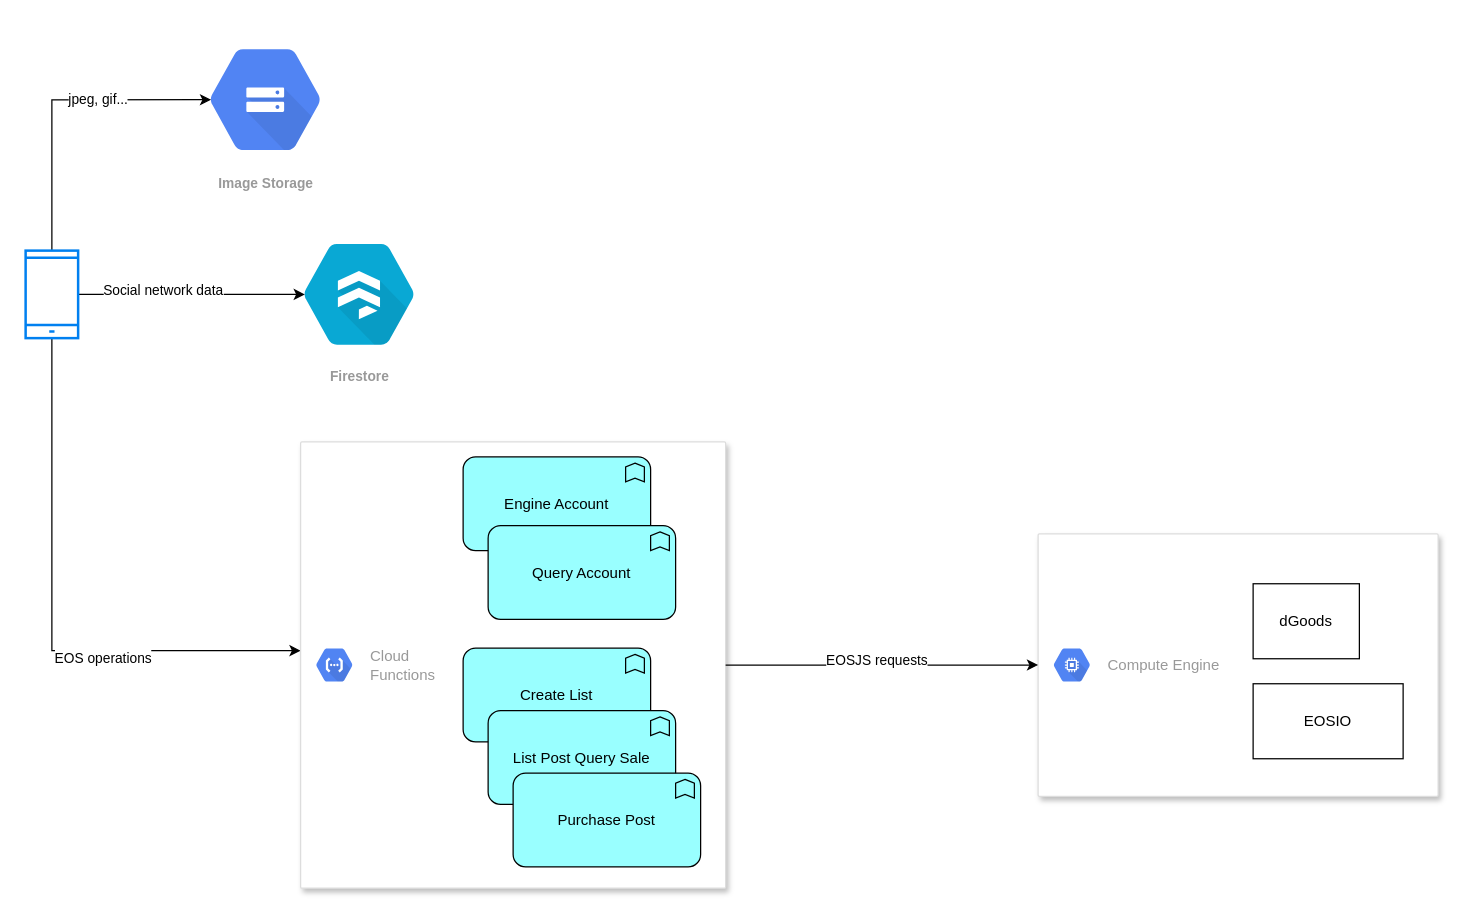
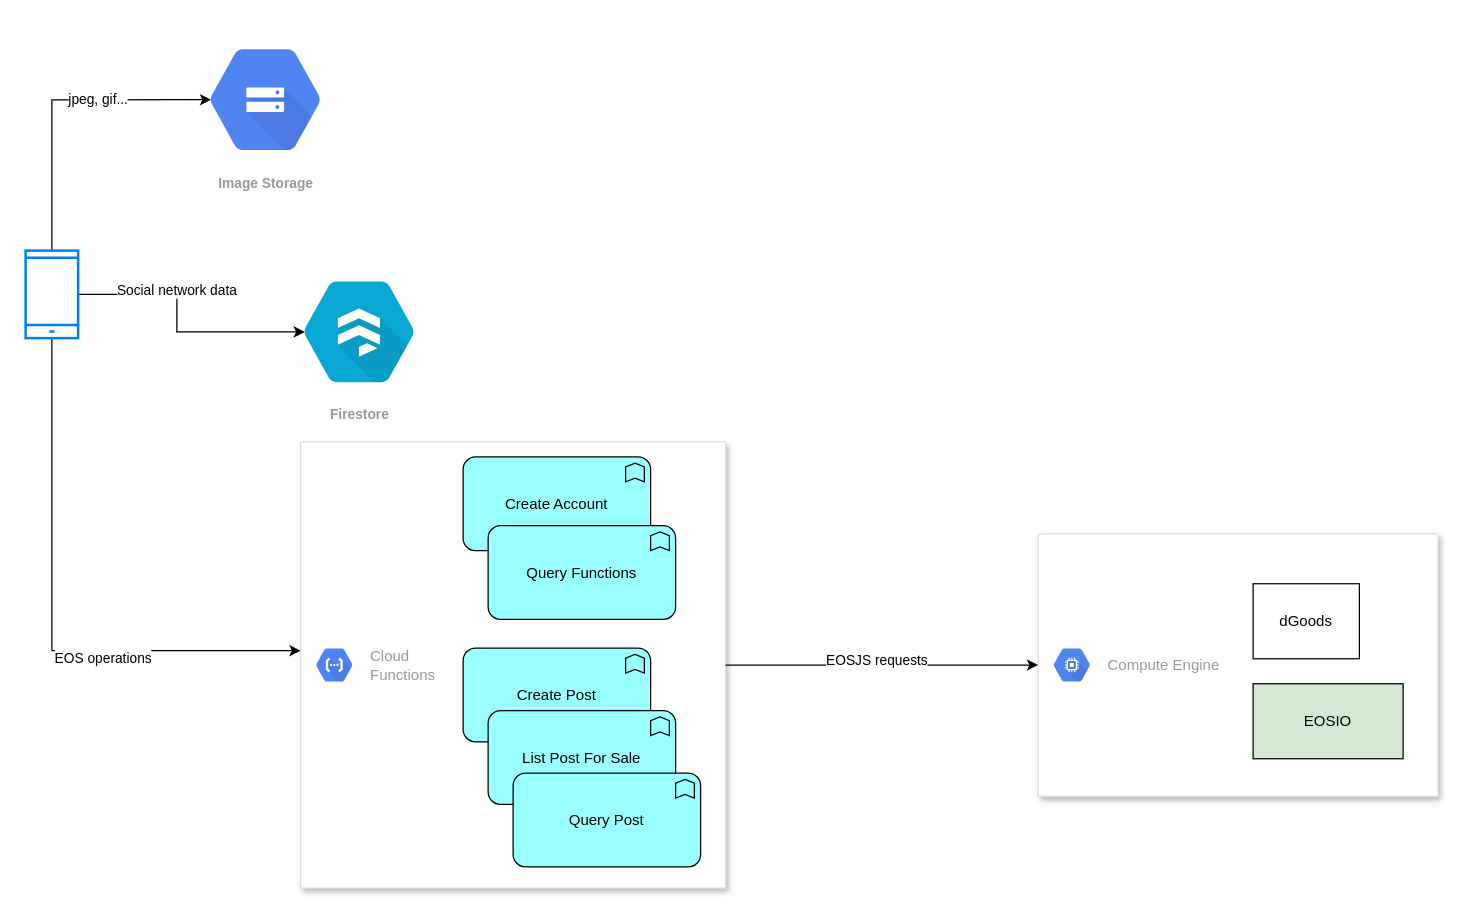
(359, 294) -> (359, 332)
(557, 504) -> (557, 504)
(582, 573) -> (582, 573)
(557, 696) -> (557, 696)
(1328, 721) -> (1328, 721)
(582, 758) -> (582, 758)
(607, 821) -> (607, 821)
